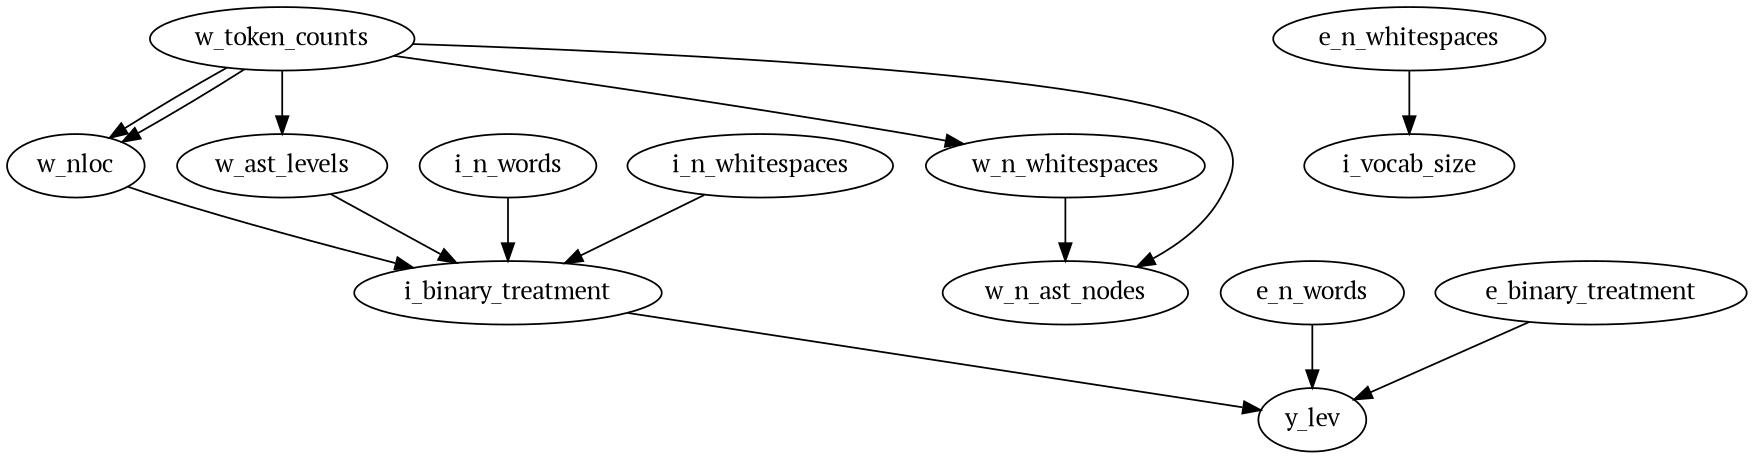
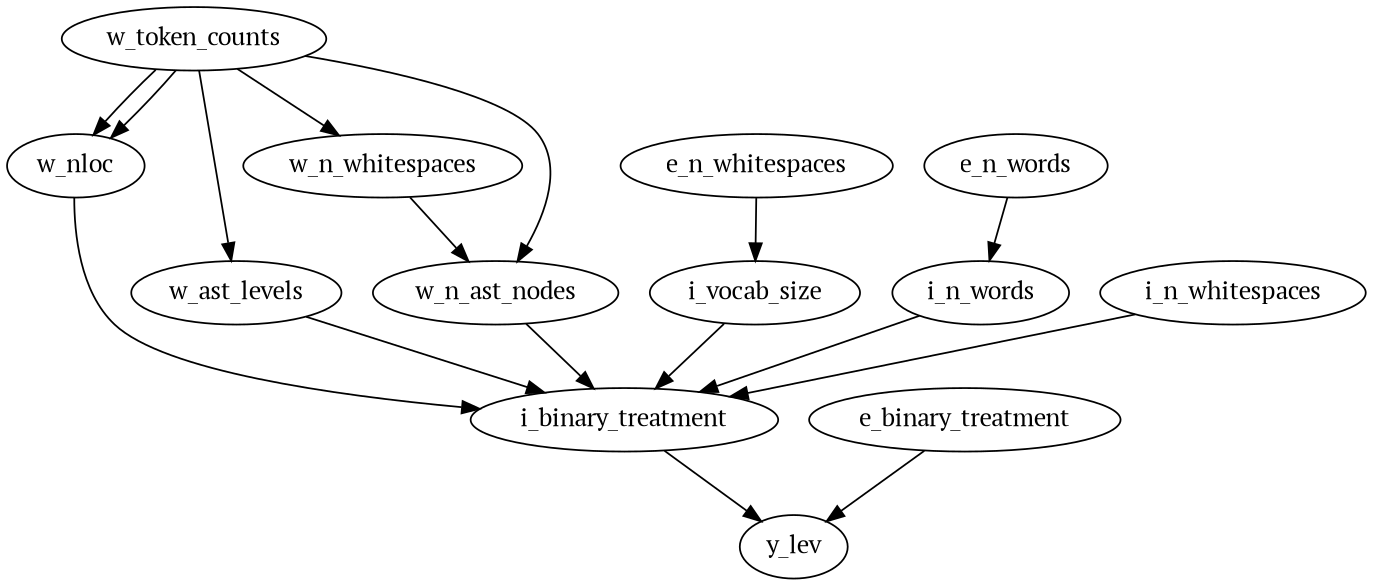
(1312, 348) -> (1001, 220)
none -> (553, 350)
none -> (696, 350)
